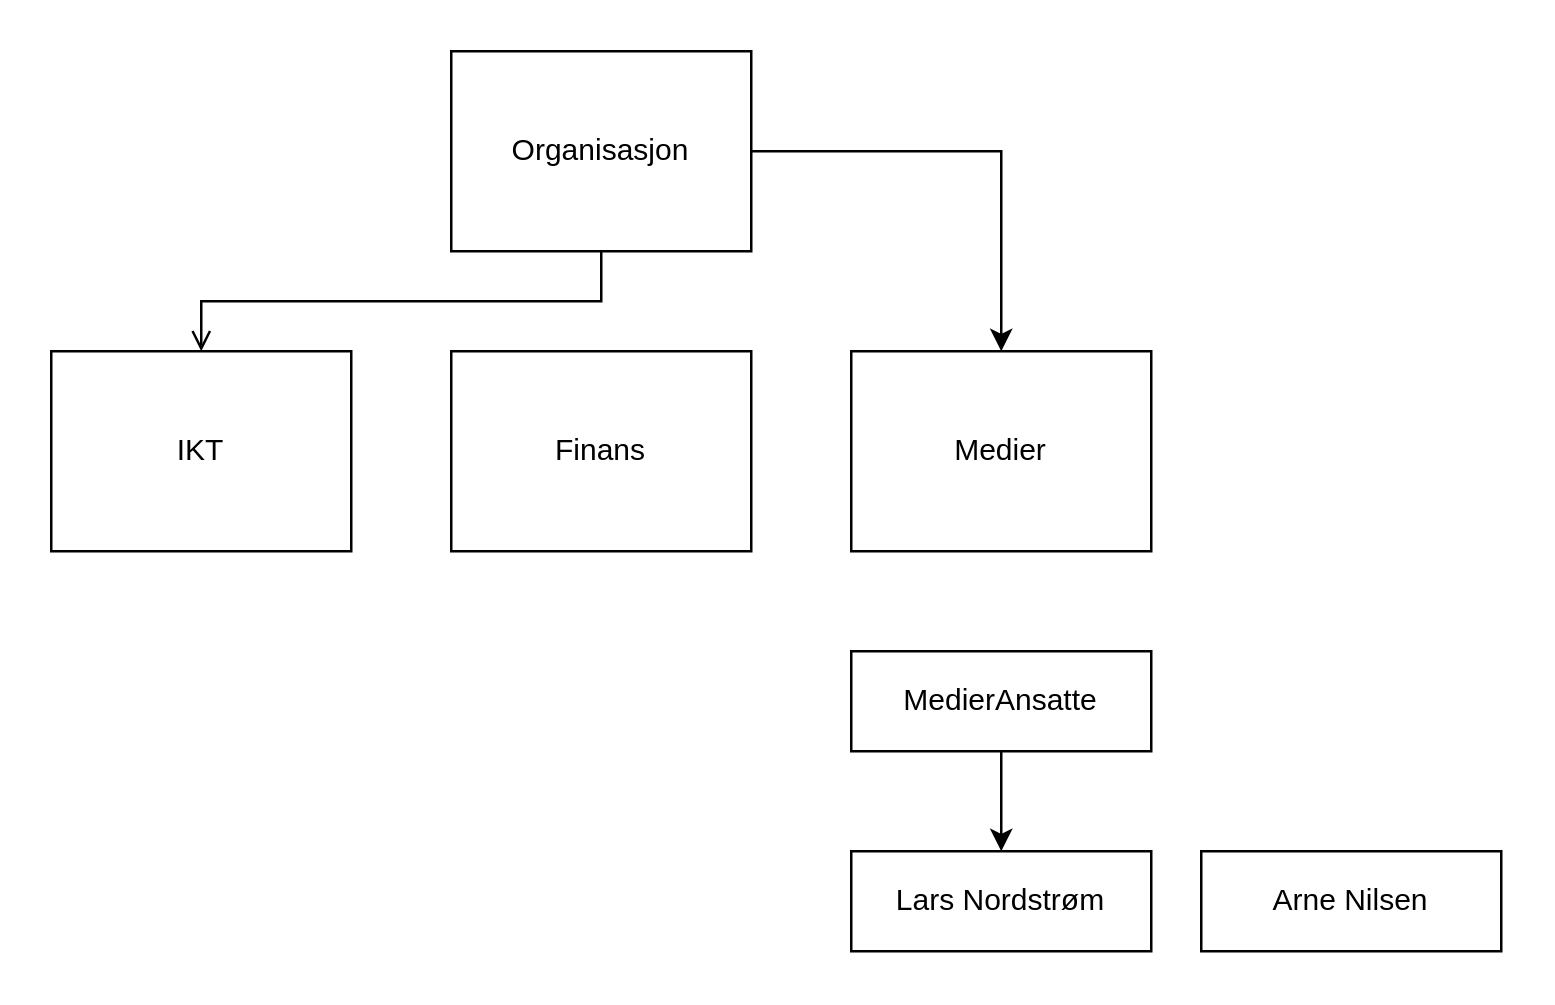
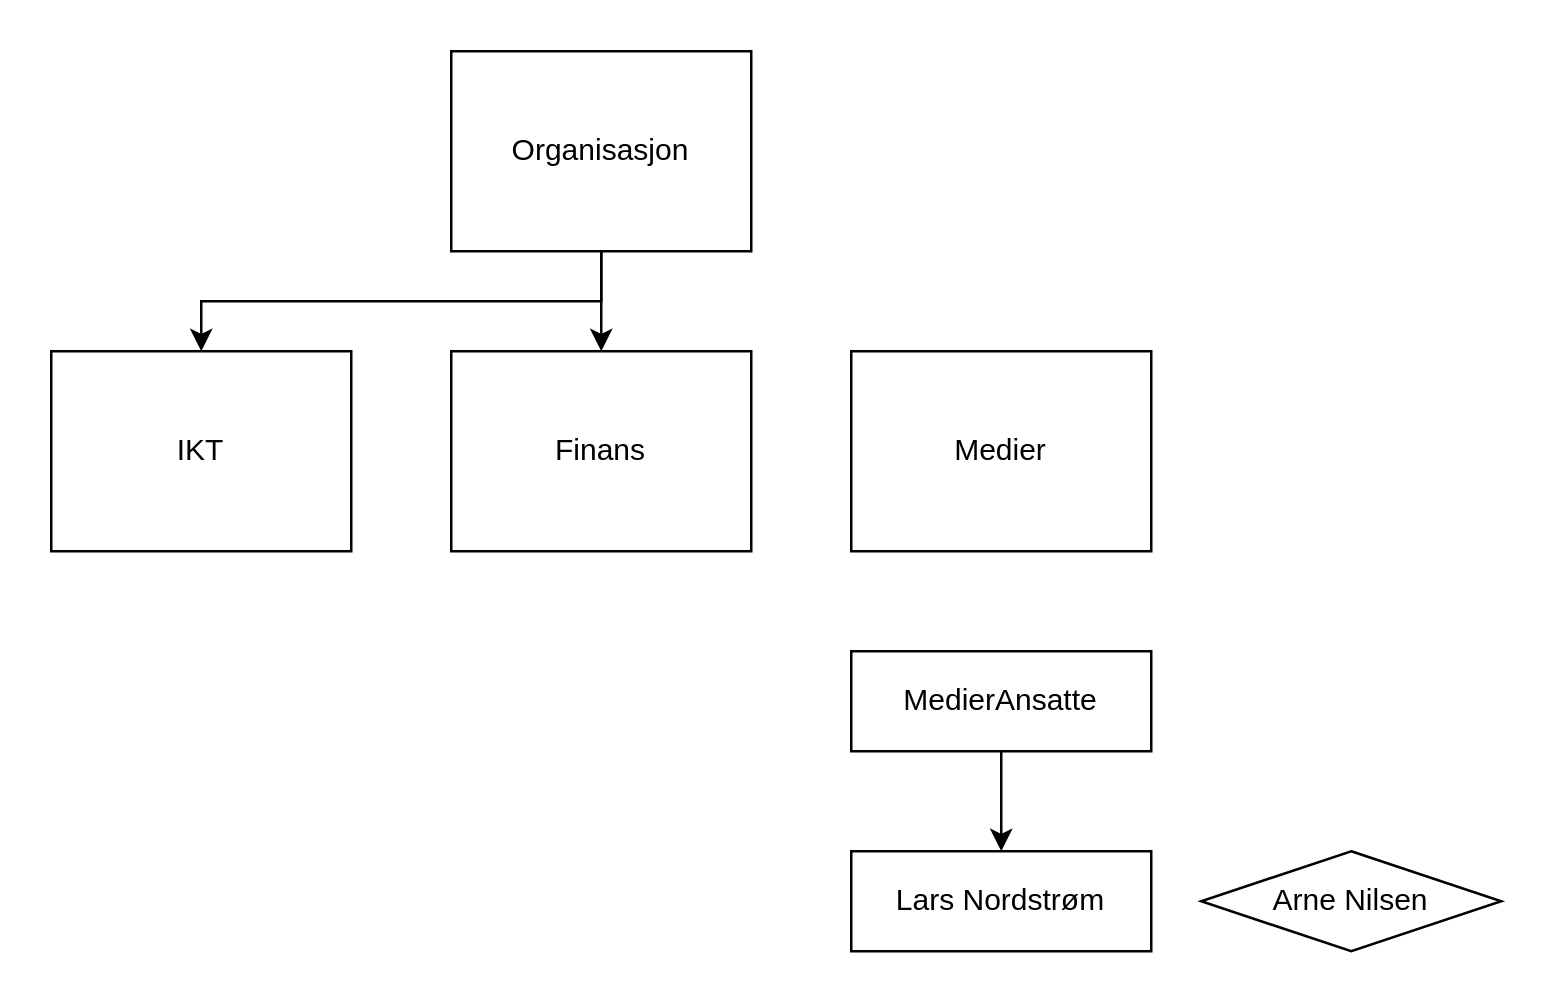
(968, 151) -> (601, 320)
(201, 337) -> (201, 333)
(1351, 901) -> (1351, 901)
